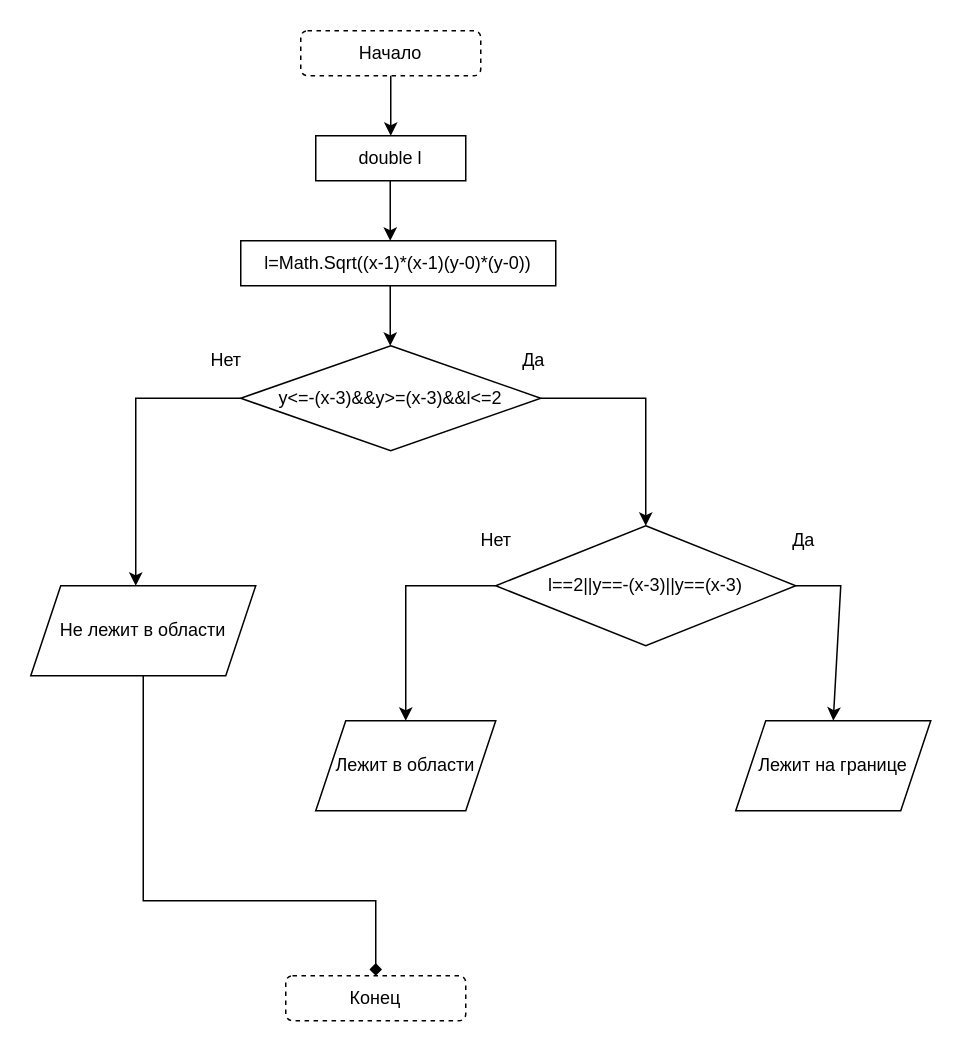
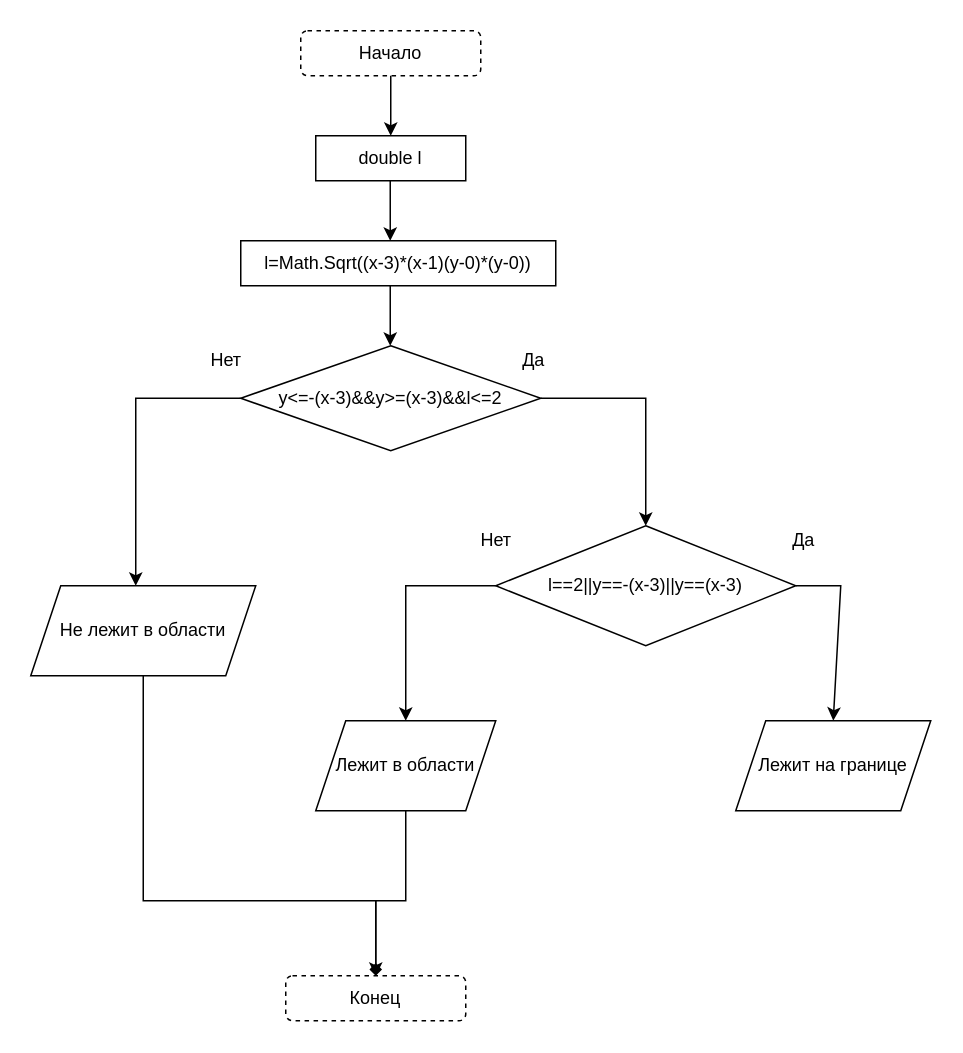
(398, 263) -> (398, 263)
none -> (406, 870)
